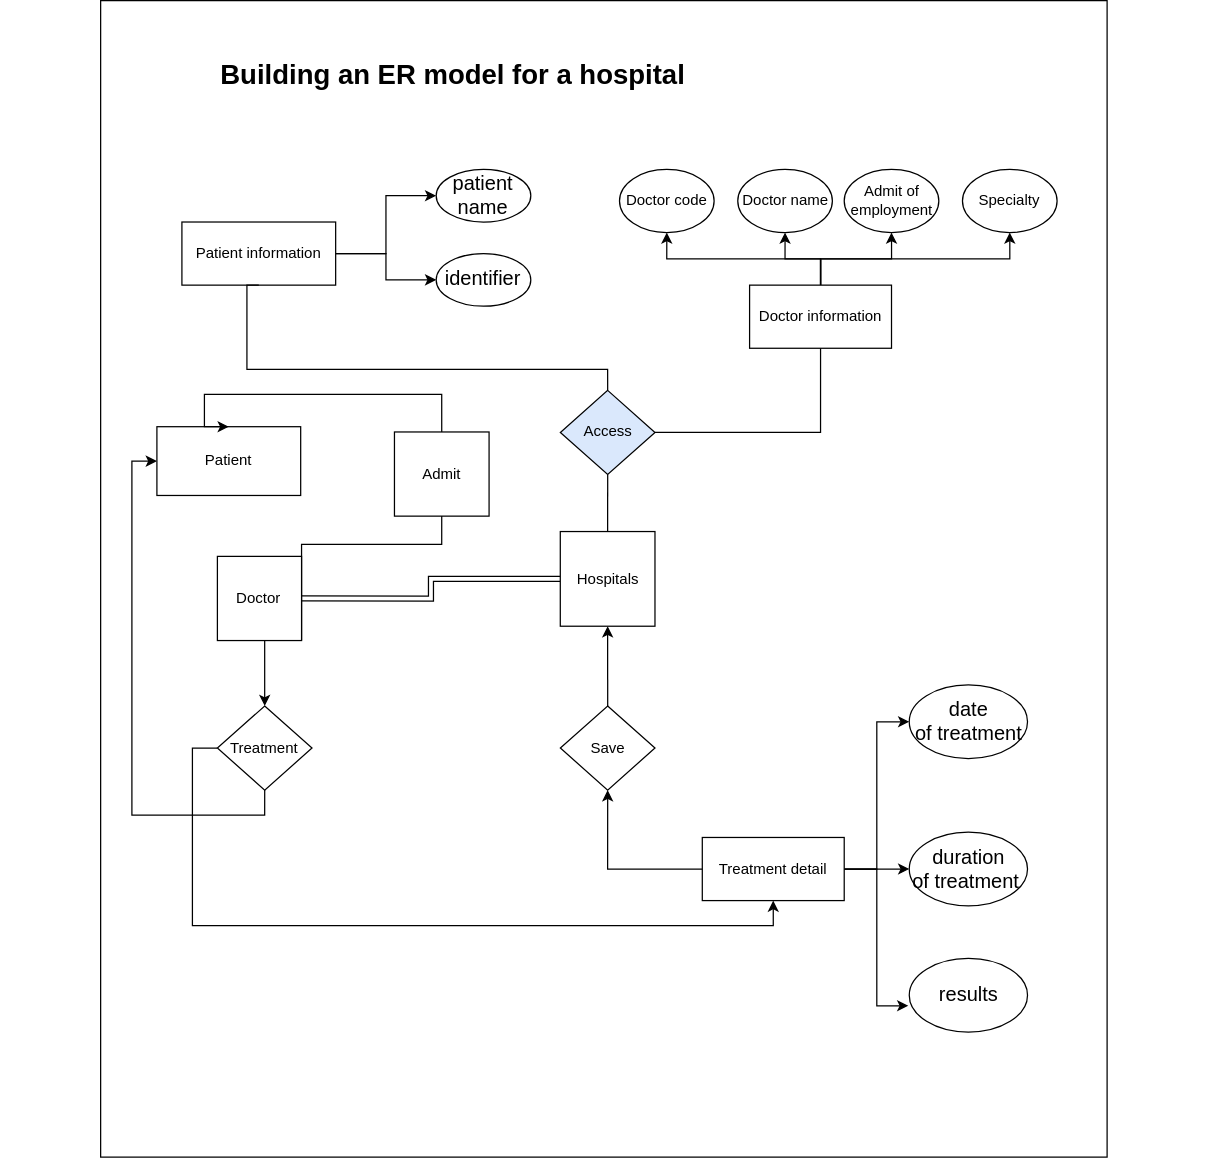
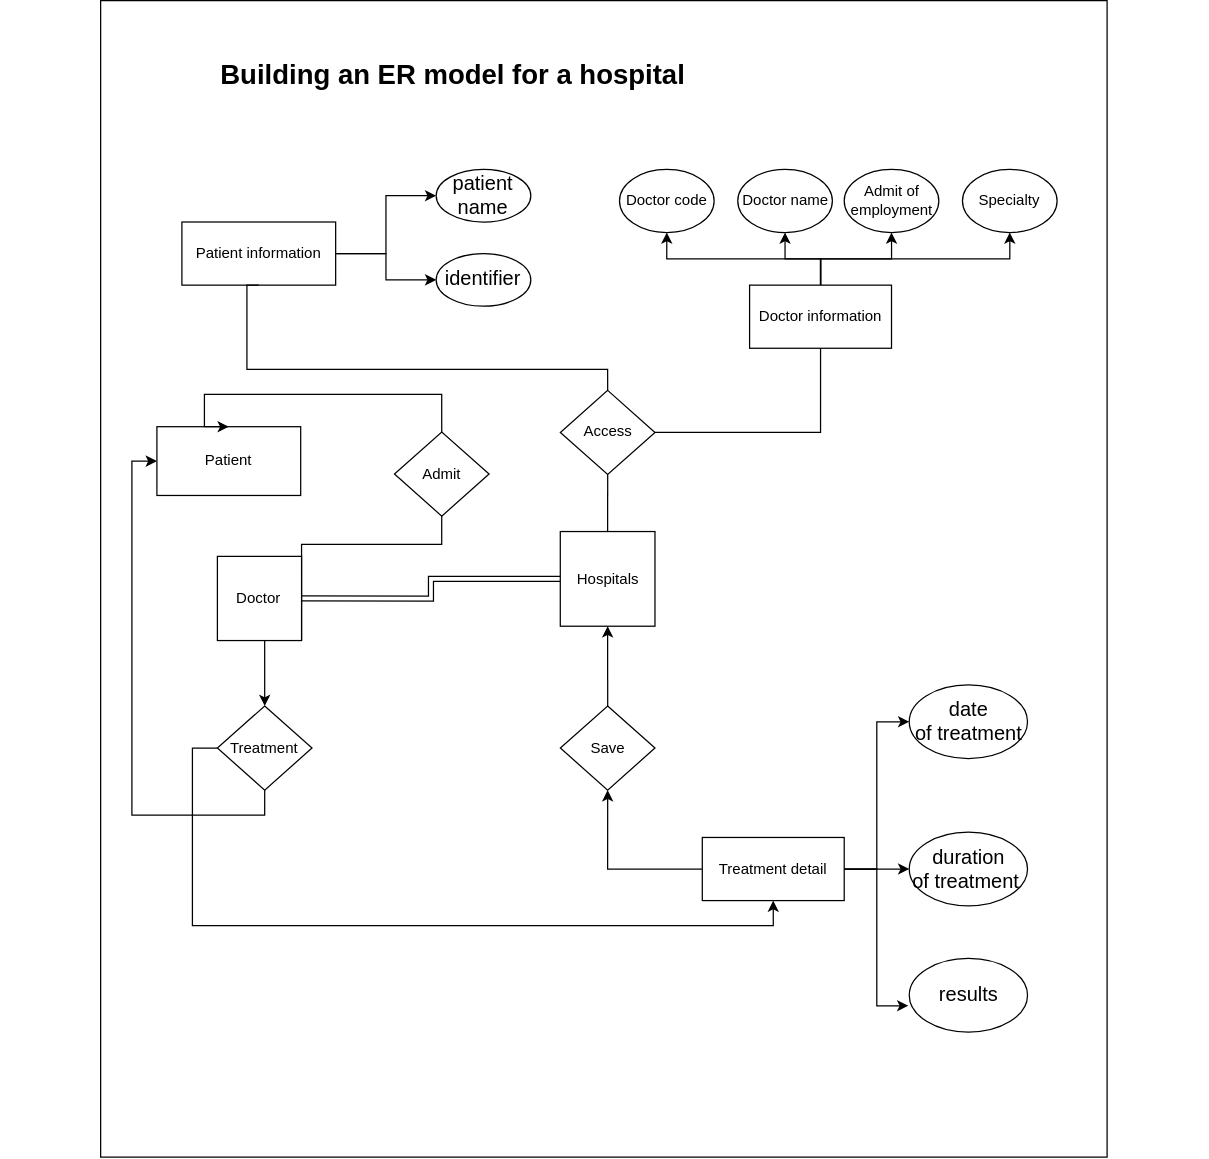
(608, 432) -> (608, 432)
(442, 474) -> (442, 474)
